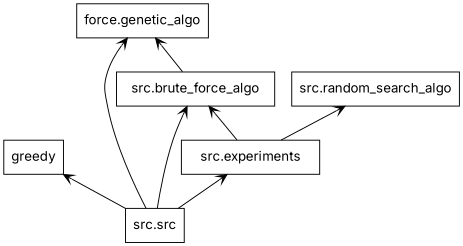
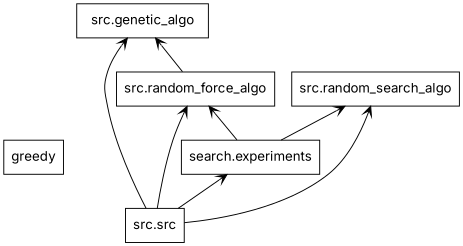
(143, 21) -> (143, 21)
(196, 89) -> (196, 89)
(251, 157) -> (251, 157)
(99, 194) -> (293, 195)
